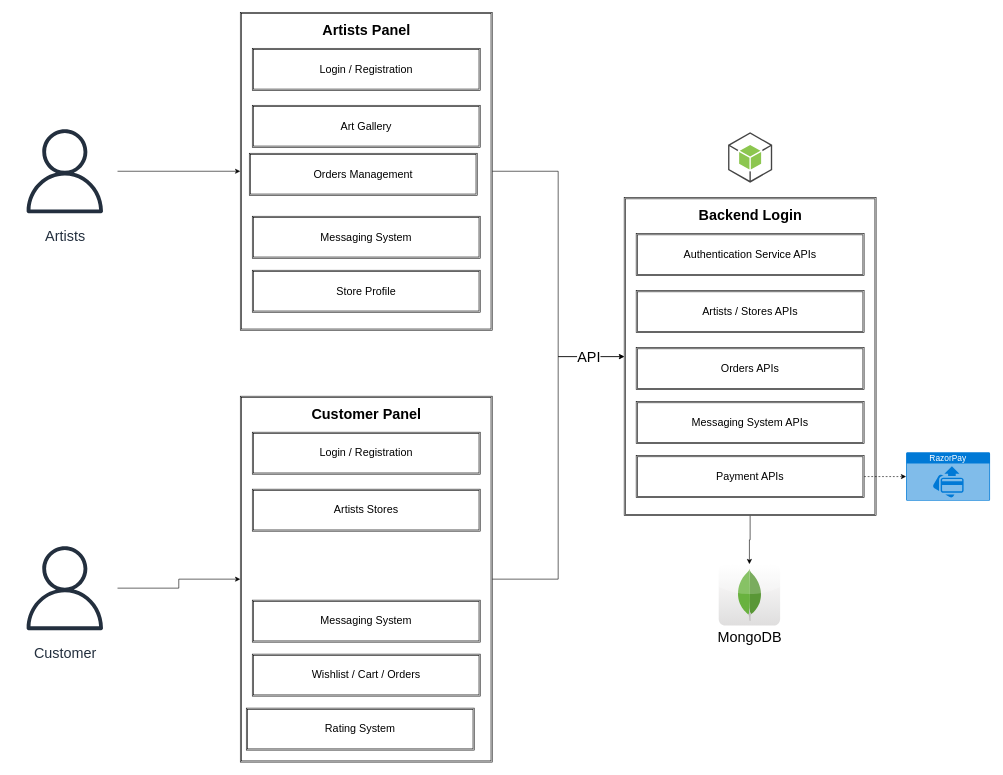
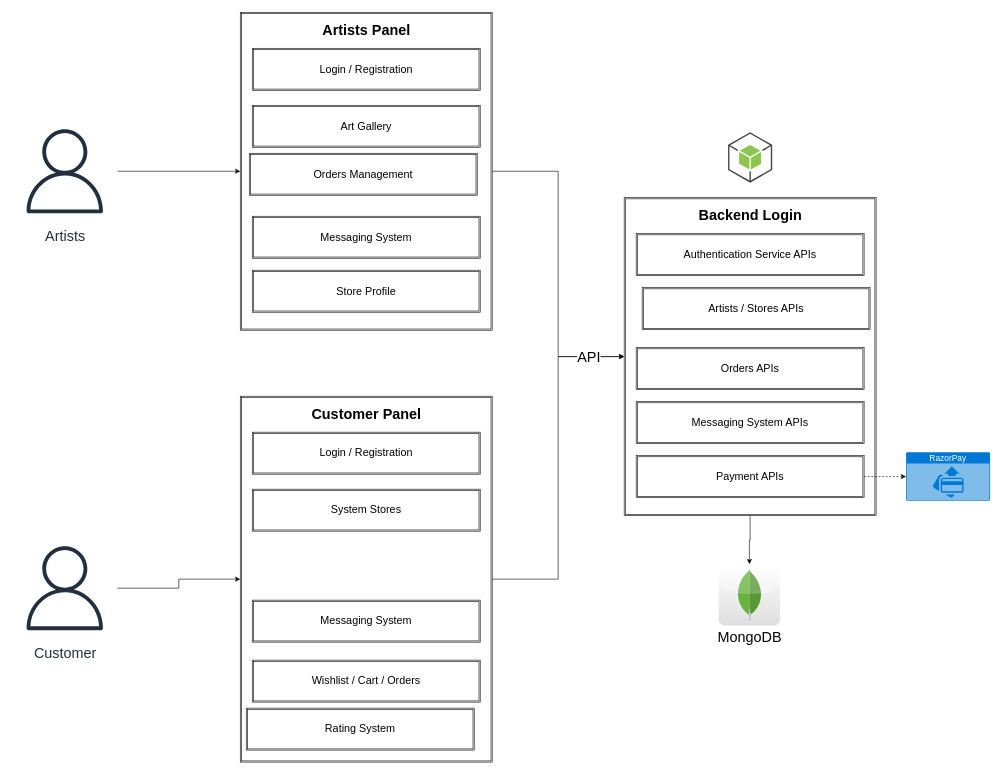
(750, 312) -> (756, 309)
(366, 510) -> (366, 510)
(366, 675) -> (366, 681)
